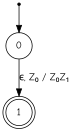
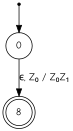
(19, 112) -> (19, 112)
